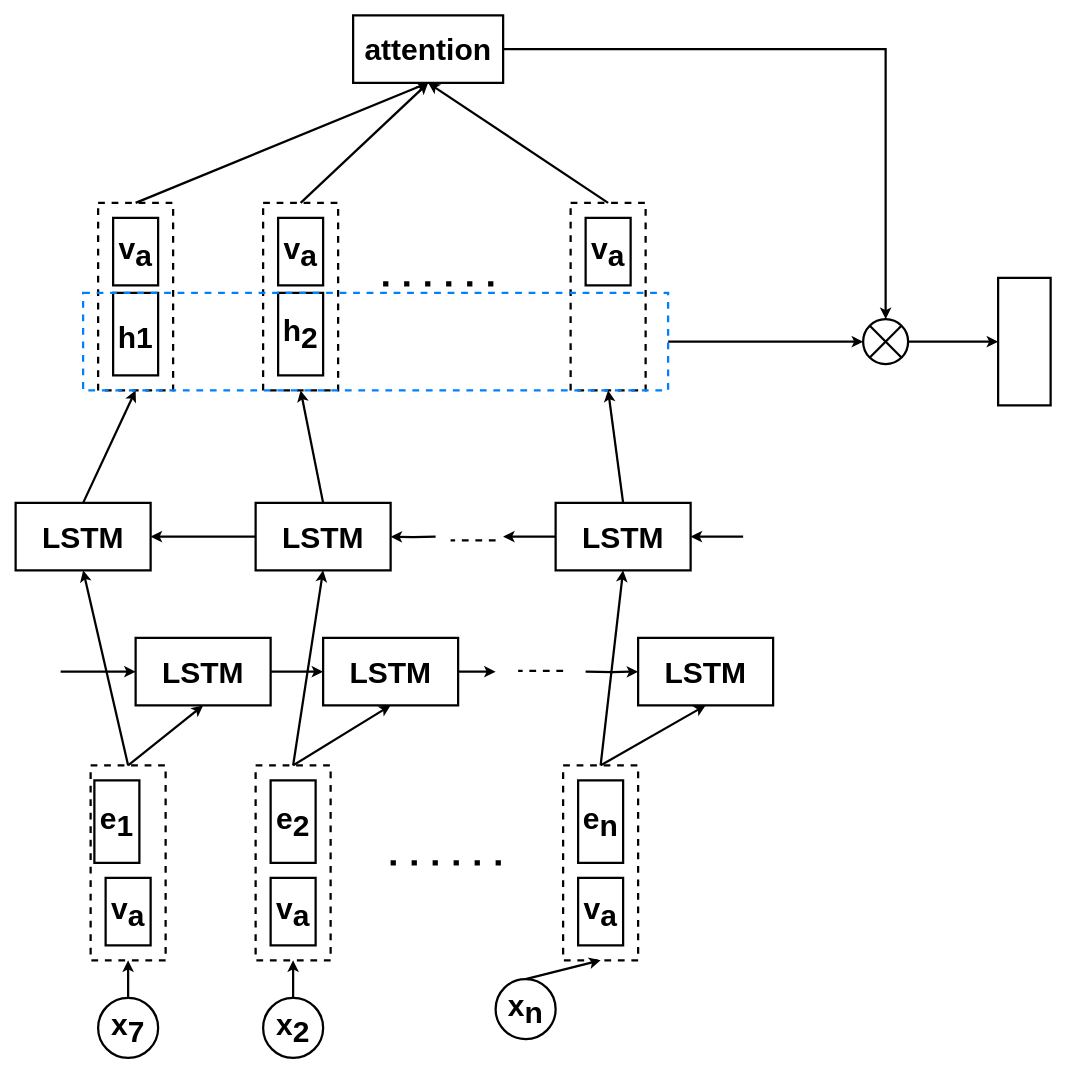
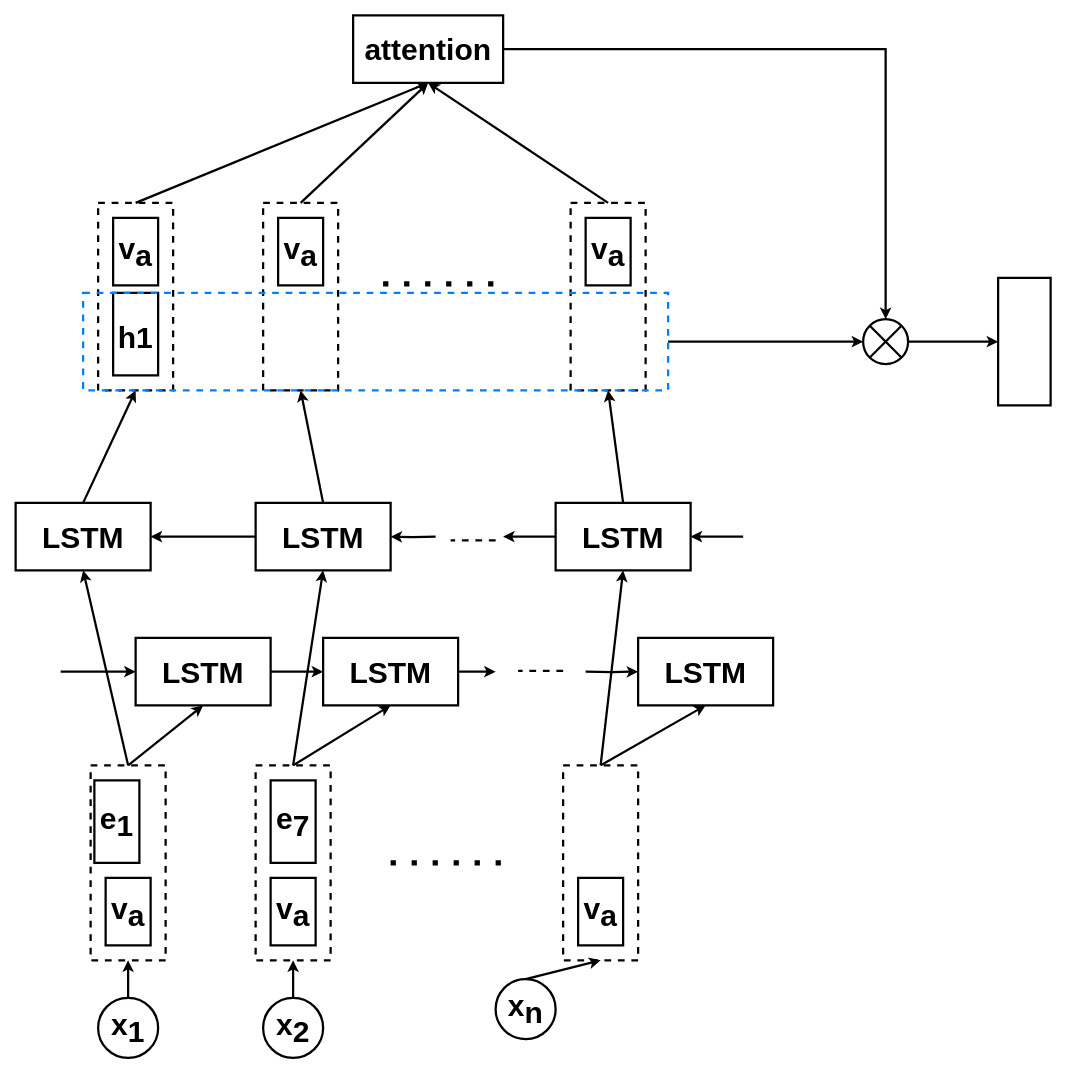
(300, 334) -> none
(293, 822) -> (293, 822)
(600, 822) -> none
(128, 1028) -> (128, 1028)
